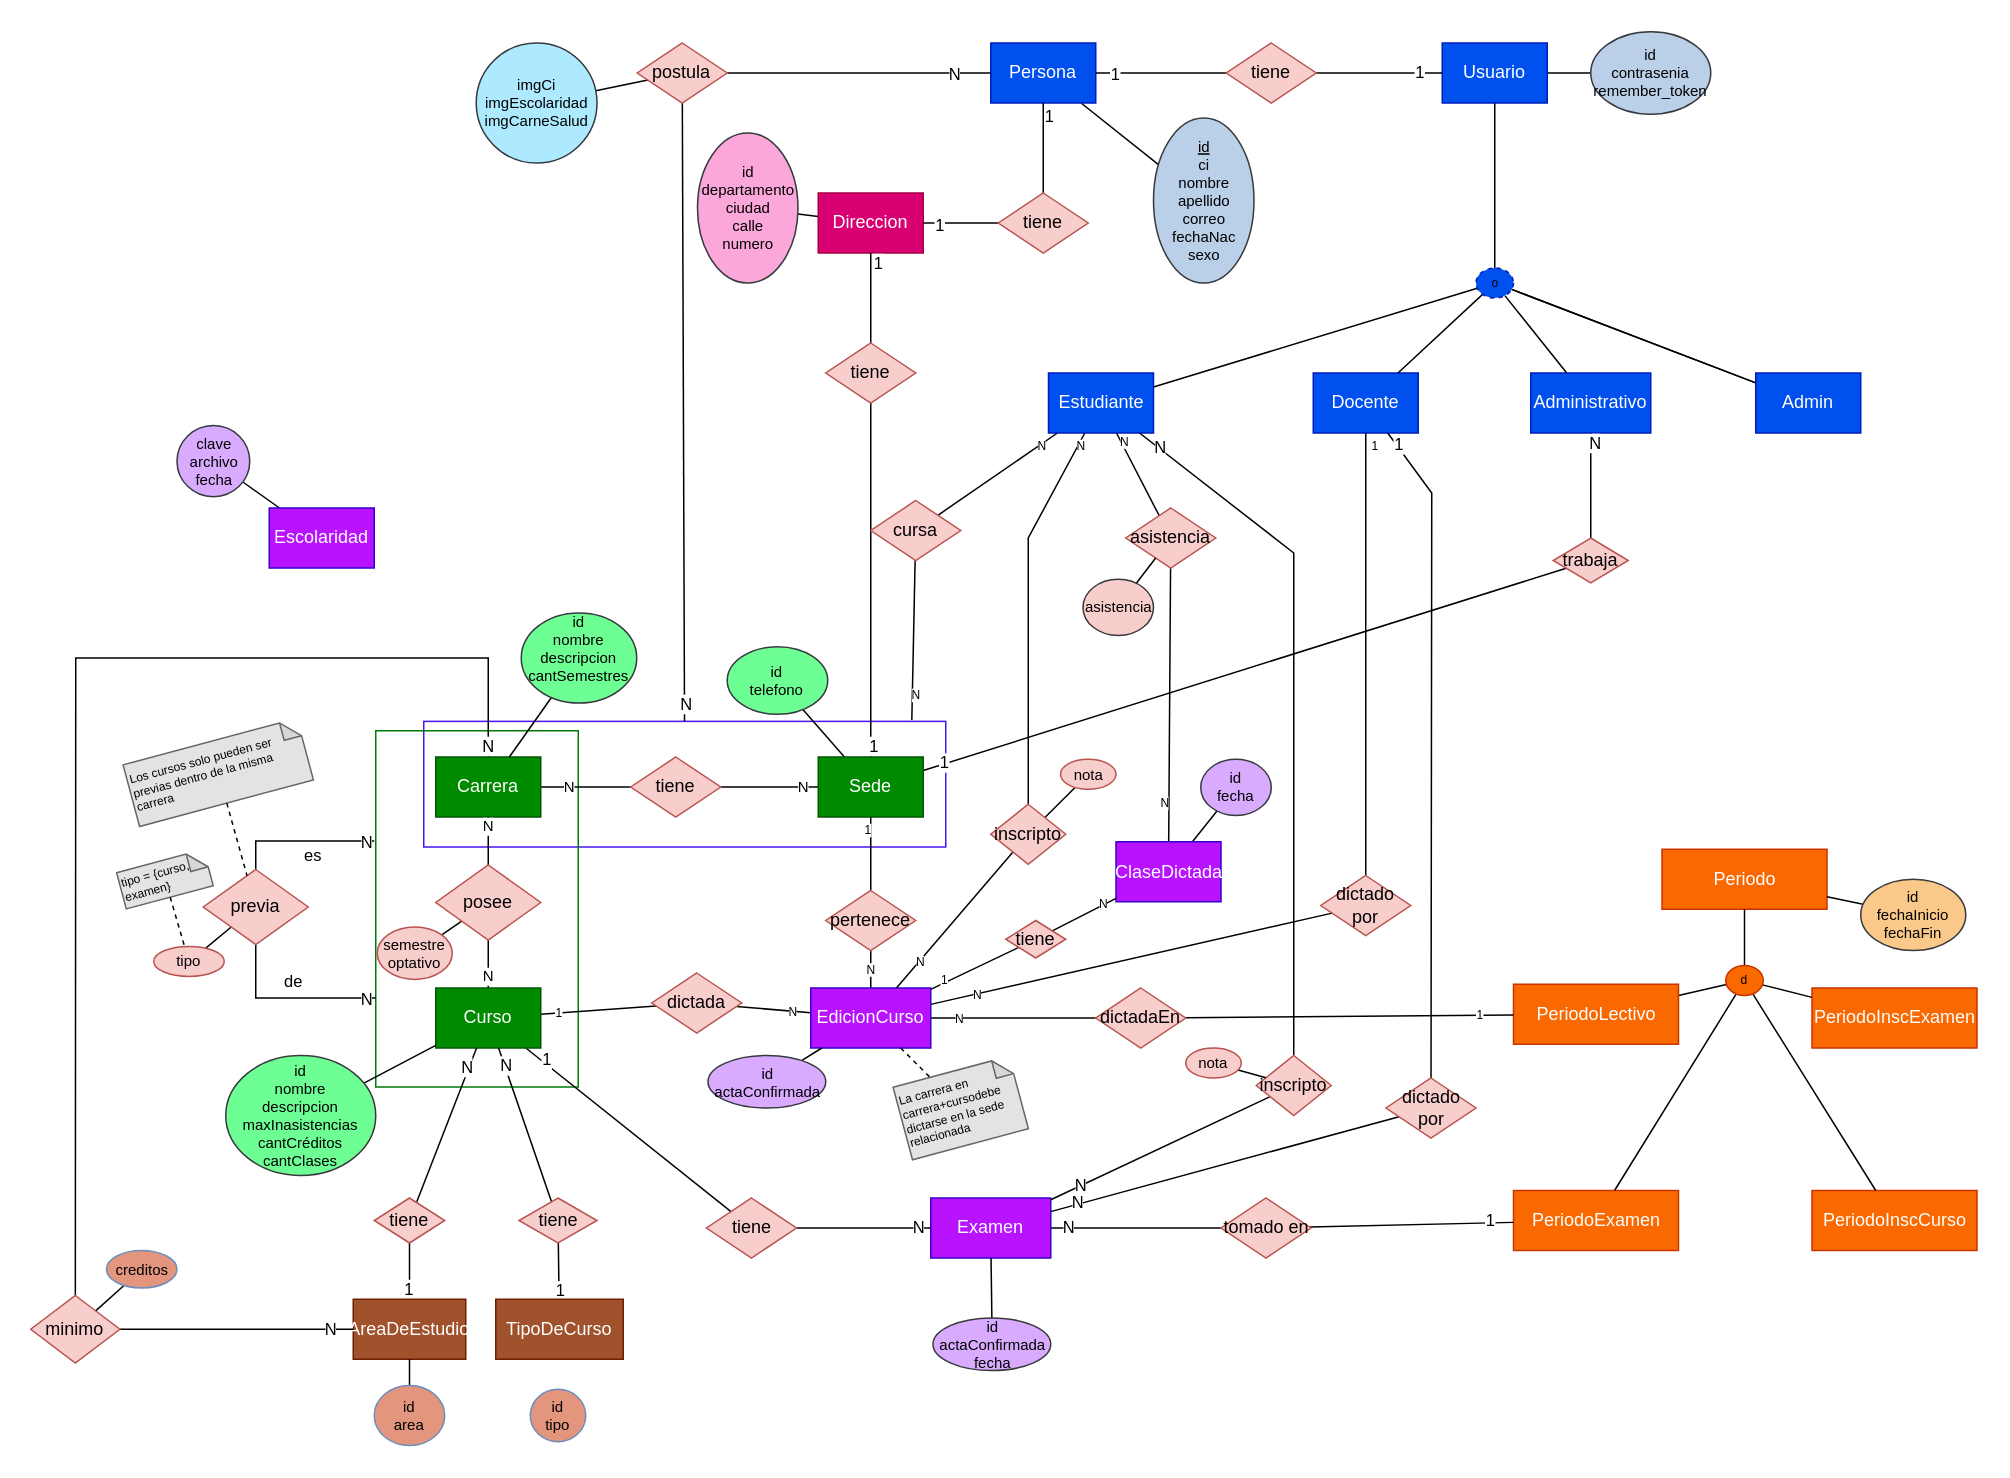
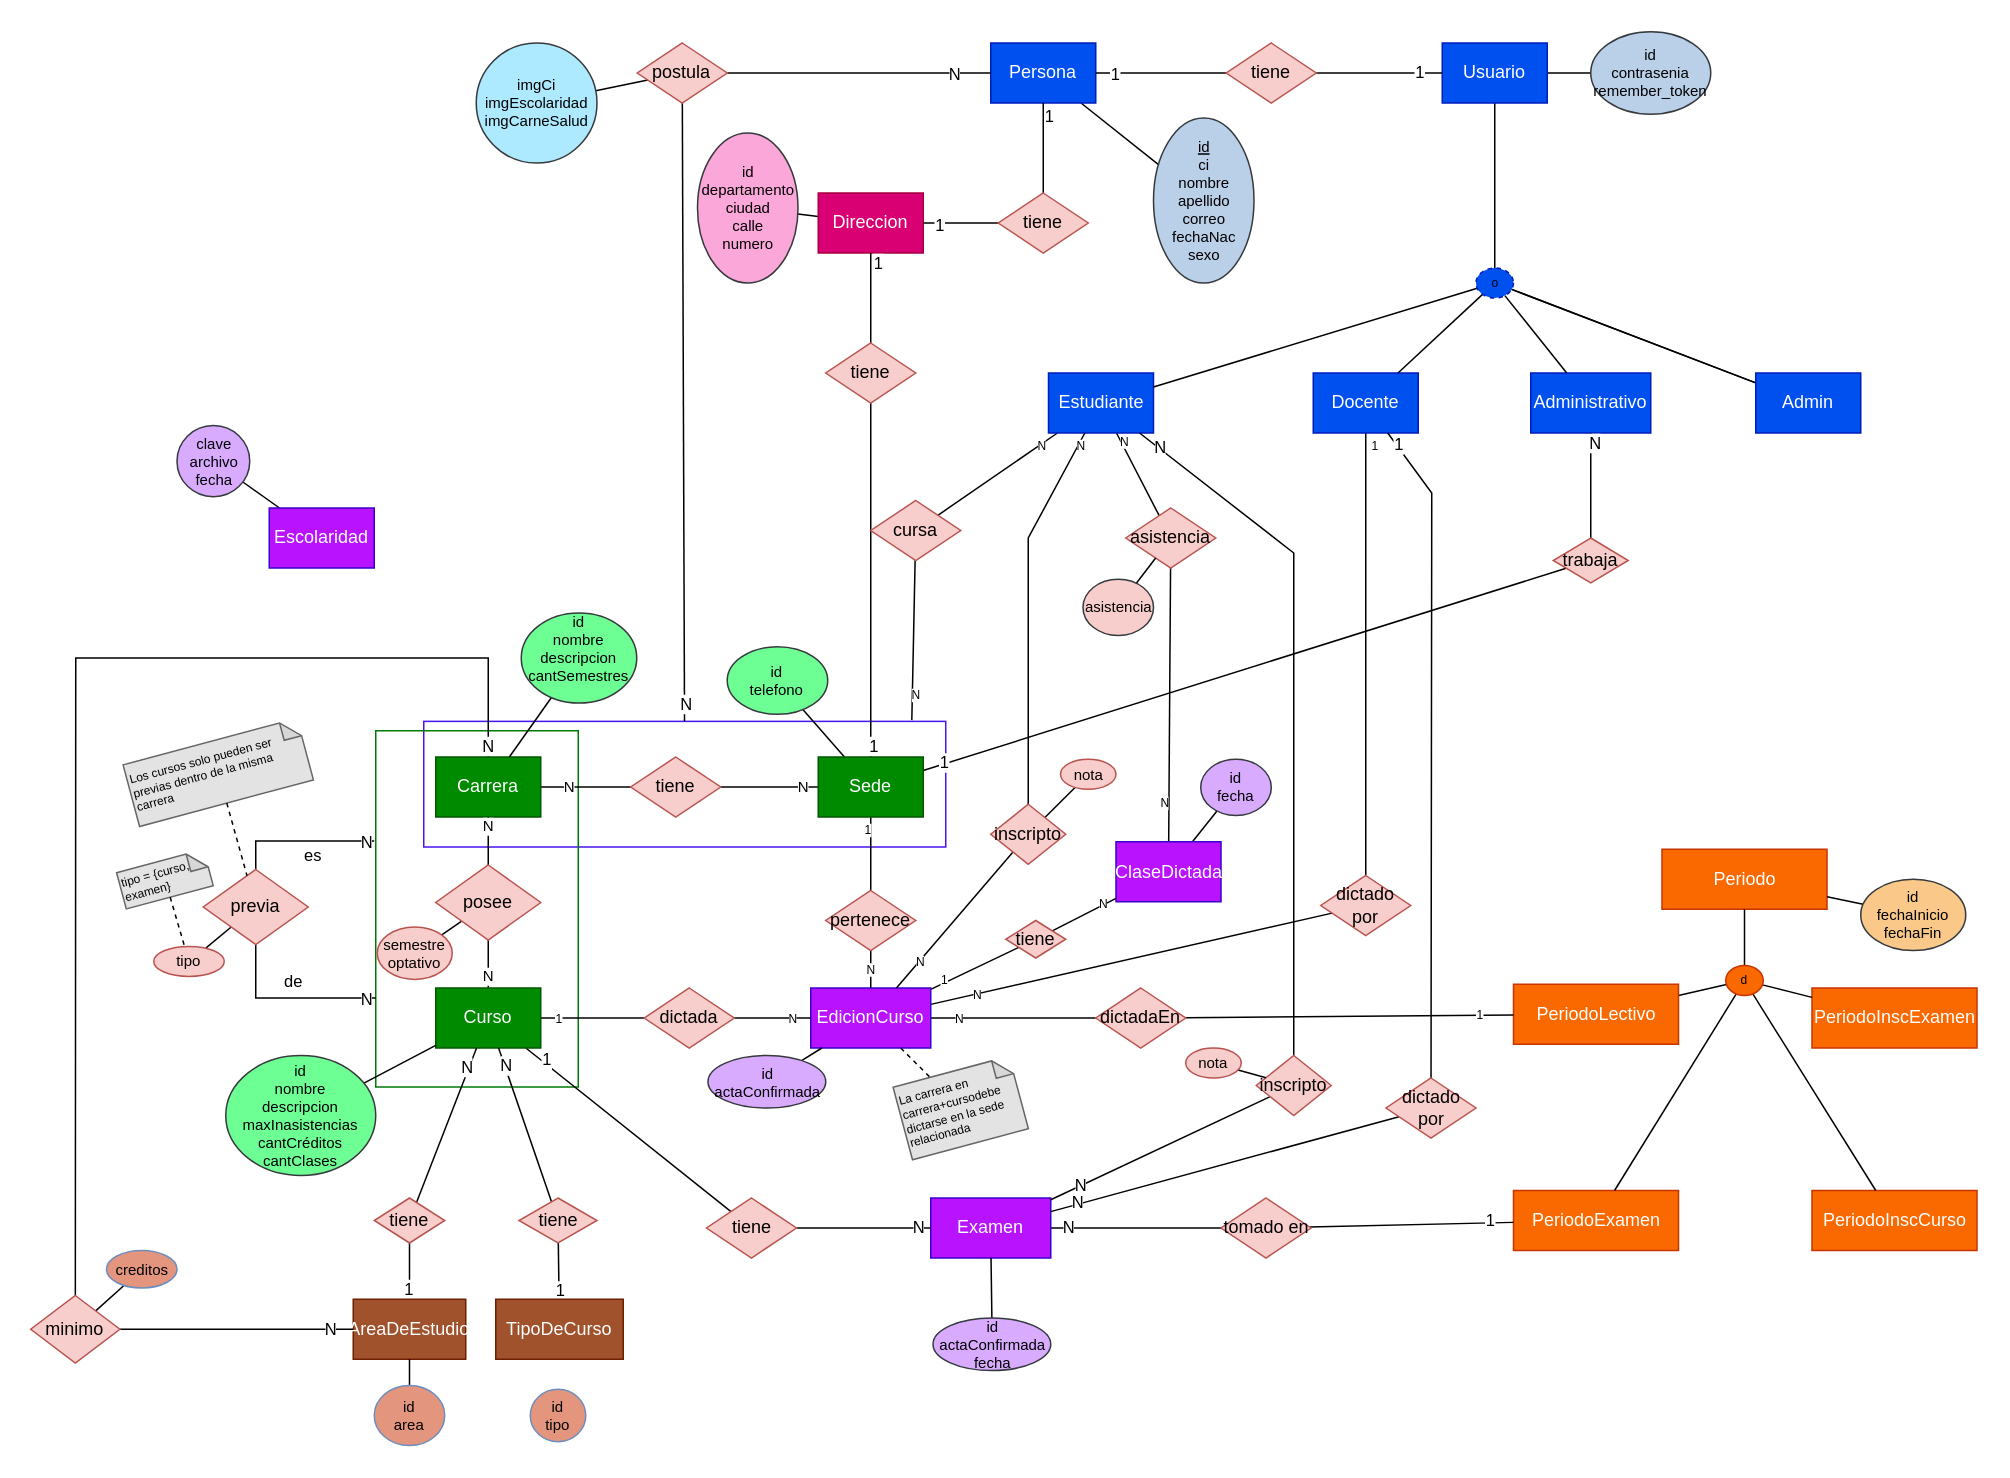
(697, 1003) -> (689, 1018)
